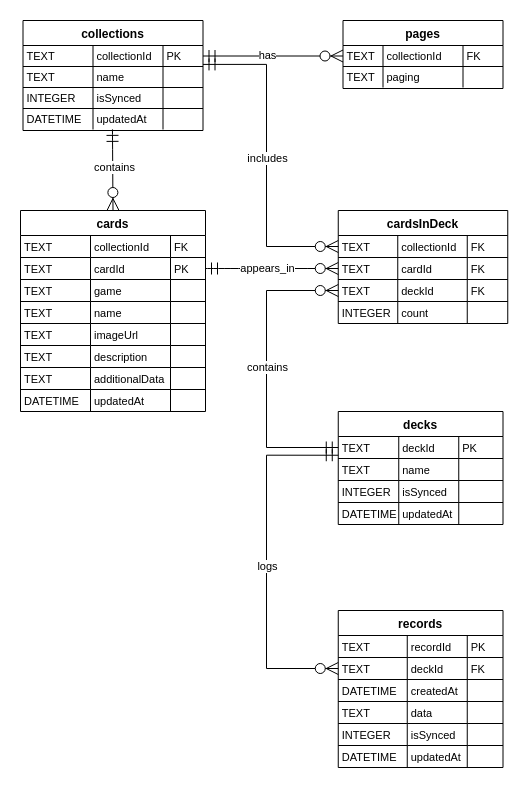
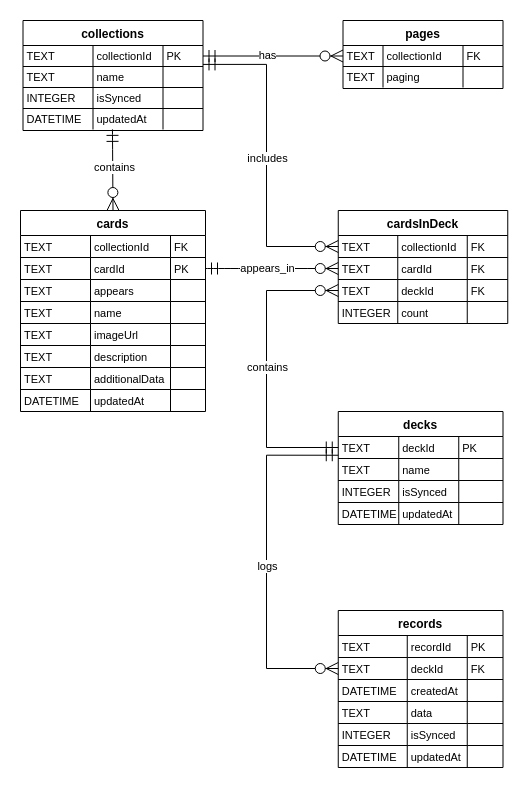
(106, 291) -> (116, 291)
